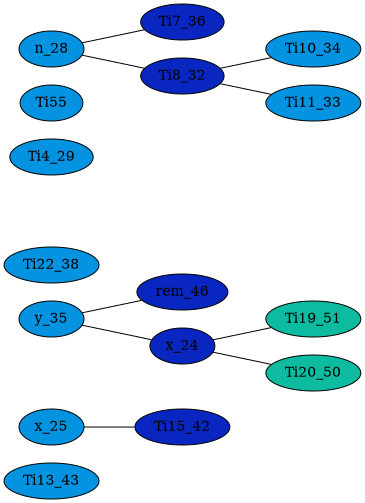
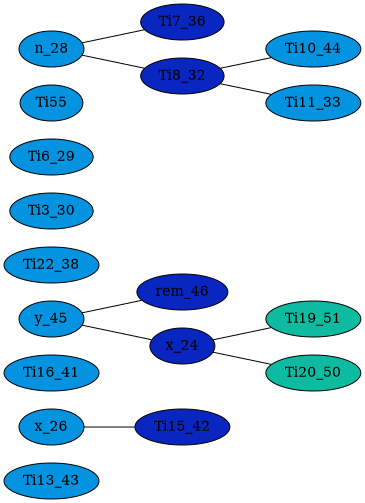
(313, 49) -> (313, 49)
(52, 157) -> (52, 157)
none -> (52, 211)
(52, 319) -> (52, 319)
none -> (52, 373)
(52, 427) -> (52, 427)
